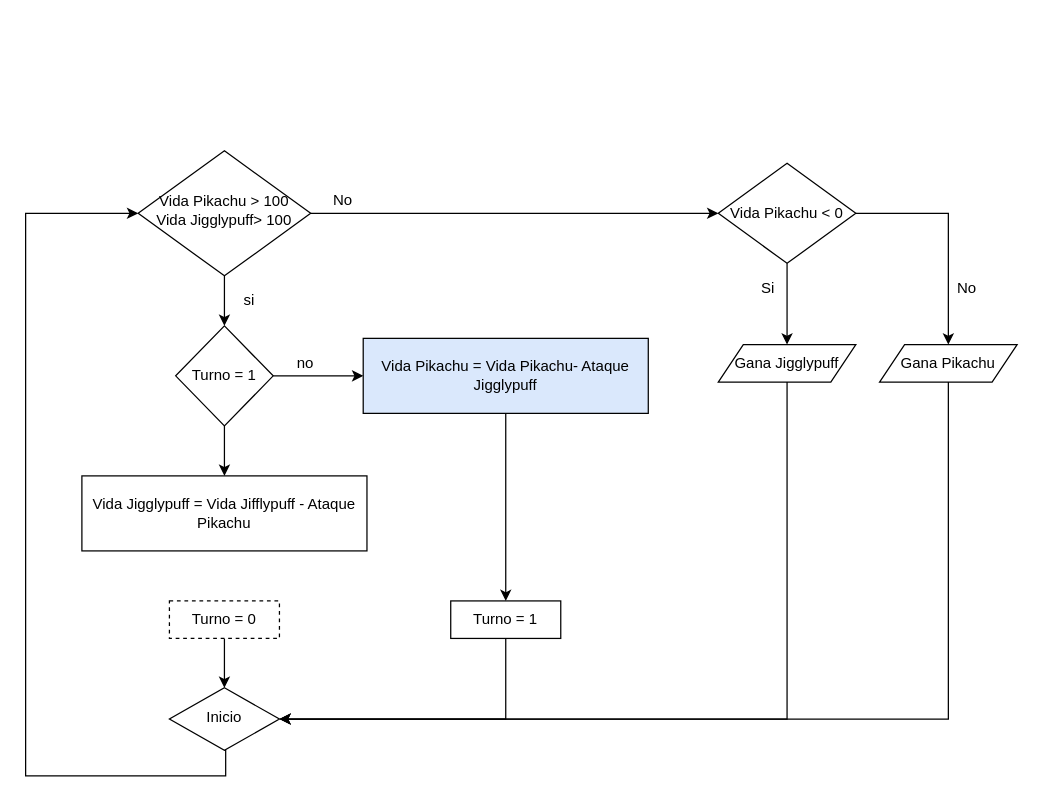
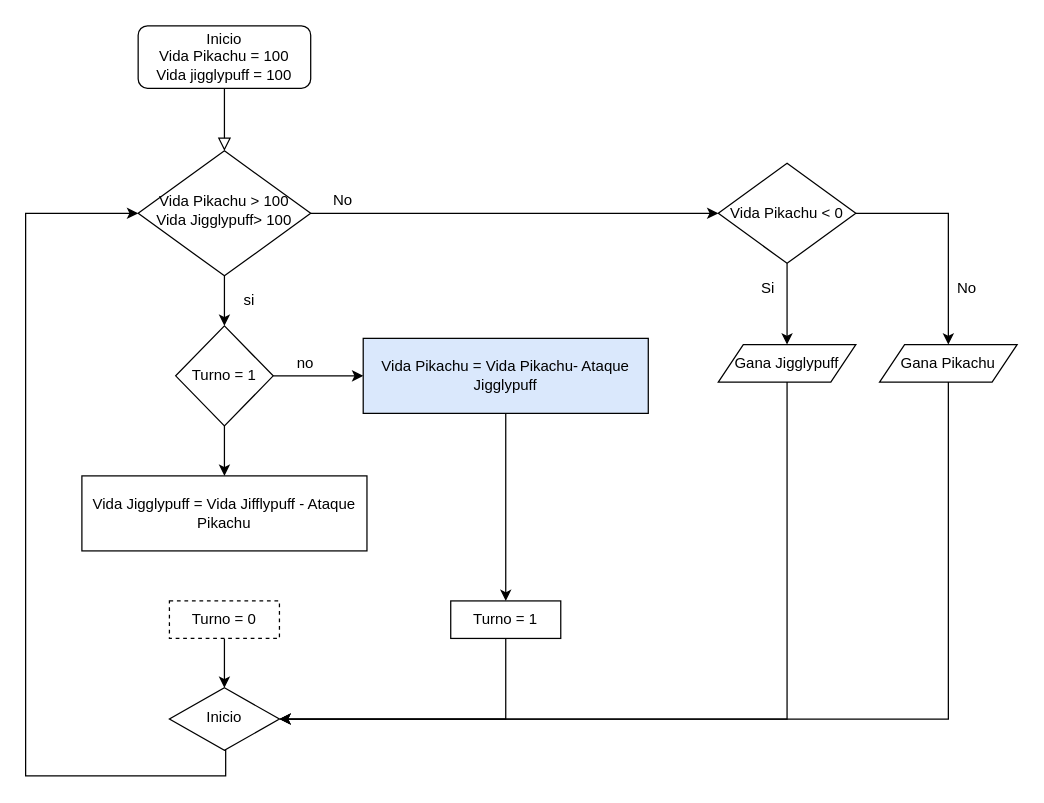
none -> (224, 57)
none -> (224, 113)
